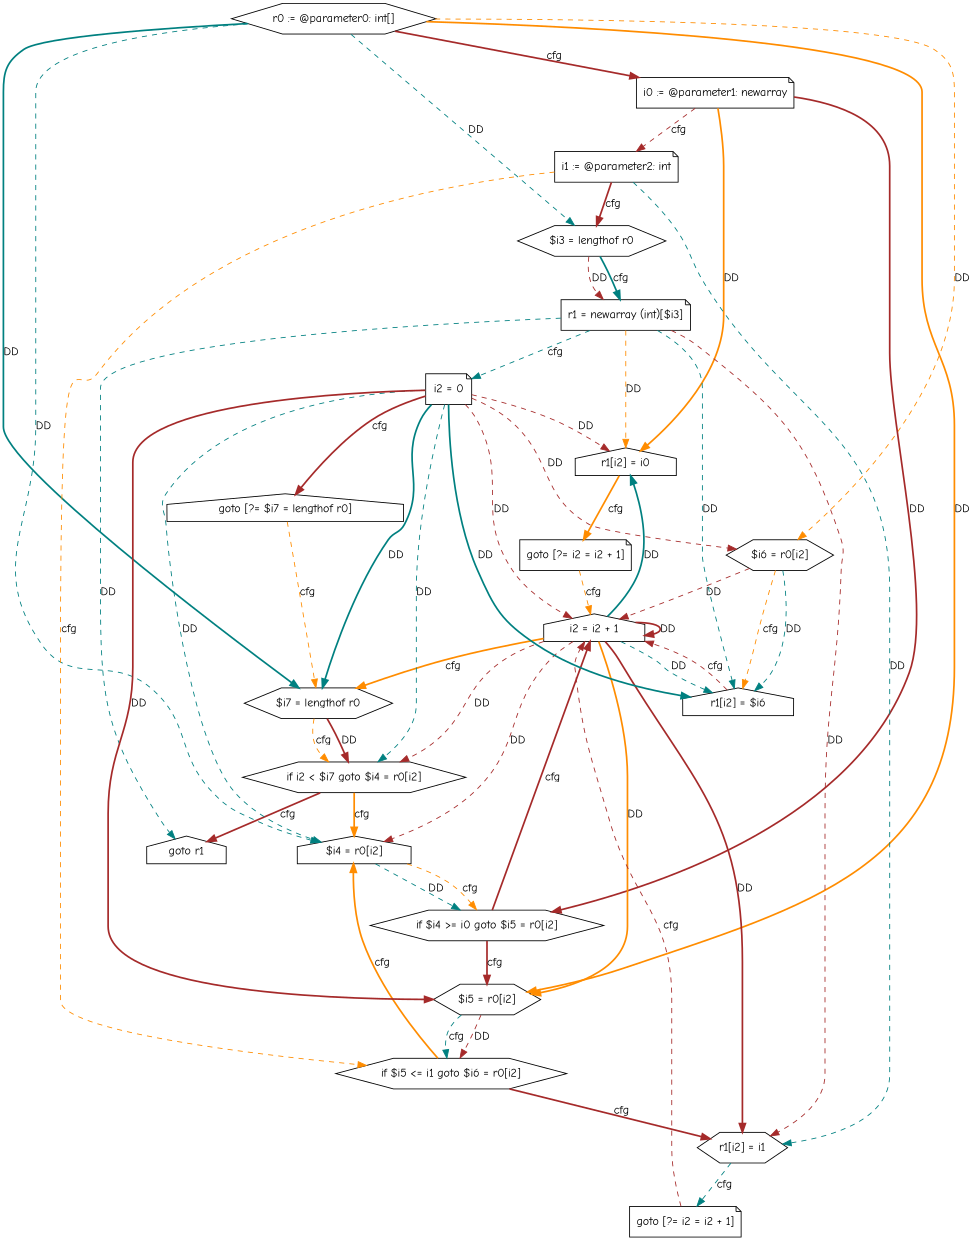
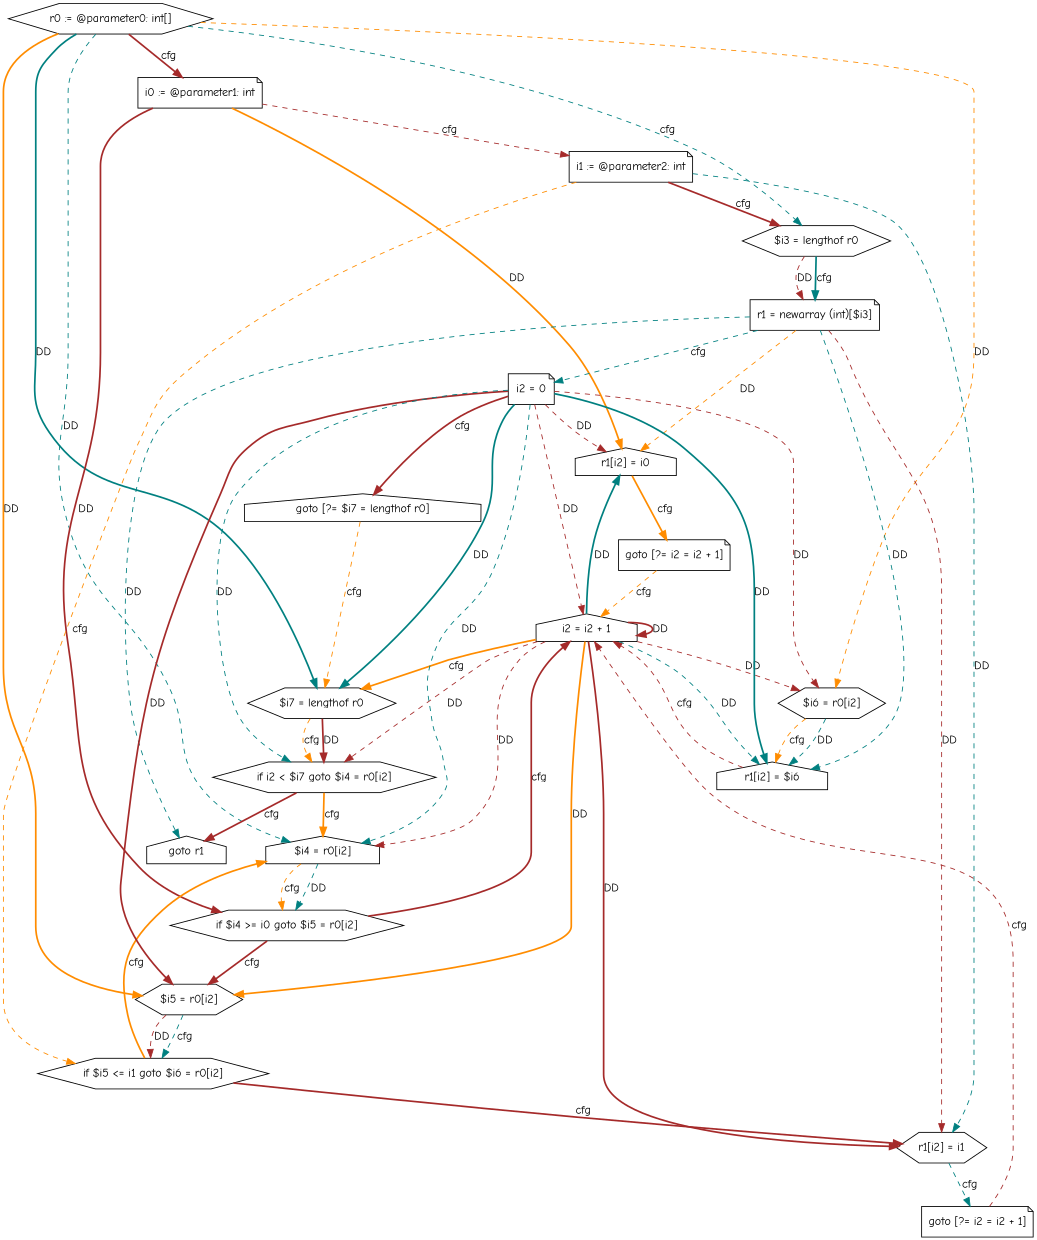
(715, 93) -> (200, 93)
(476, 130) -> (668, 130)
(689, 593) -> (715, 662)
